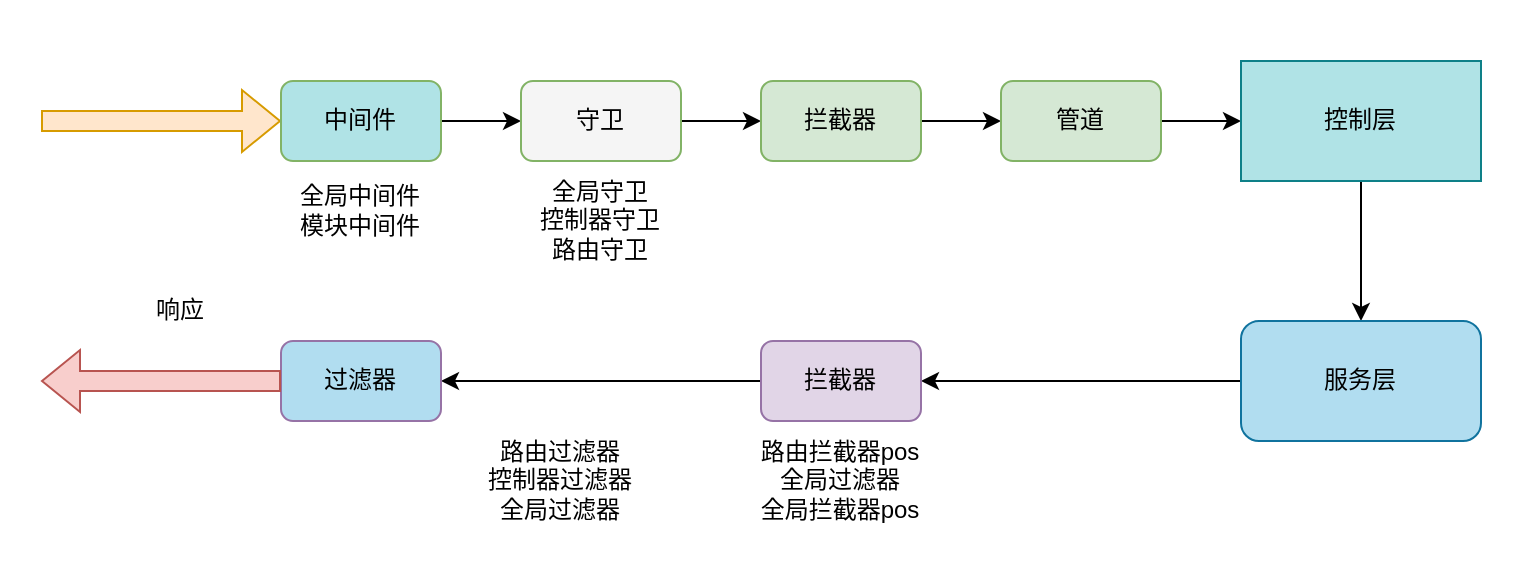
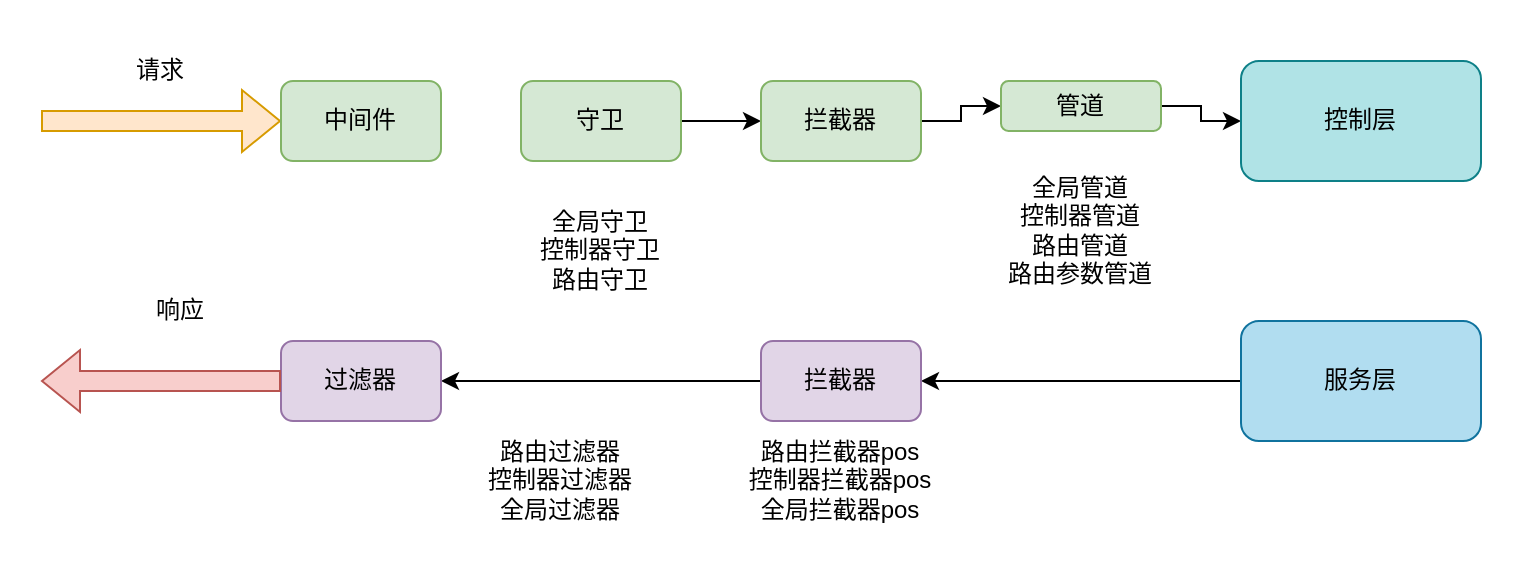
none -> (161, 71)
(361, 121) -> (361, 121)
(474, 121) -> none
(601, 121) -> (601, 121)
(1081, 121) -> (1081, 106)
(1361, 121) -> (1361, 121)
(361, 211) -> none
(601, 221) -> (601, 251)
none -> (1081, 231)
(1361, 244) -> none
(361, 381) -> (361, 381)
(841, 481) -> (841, 481)
